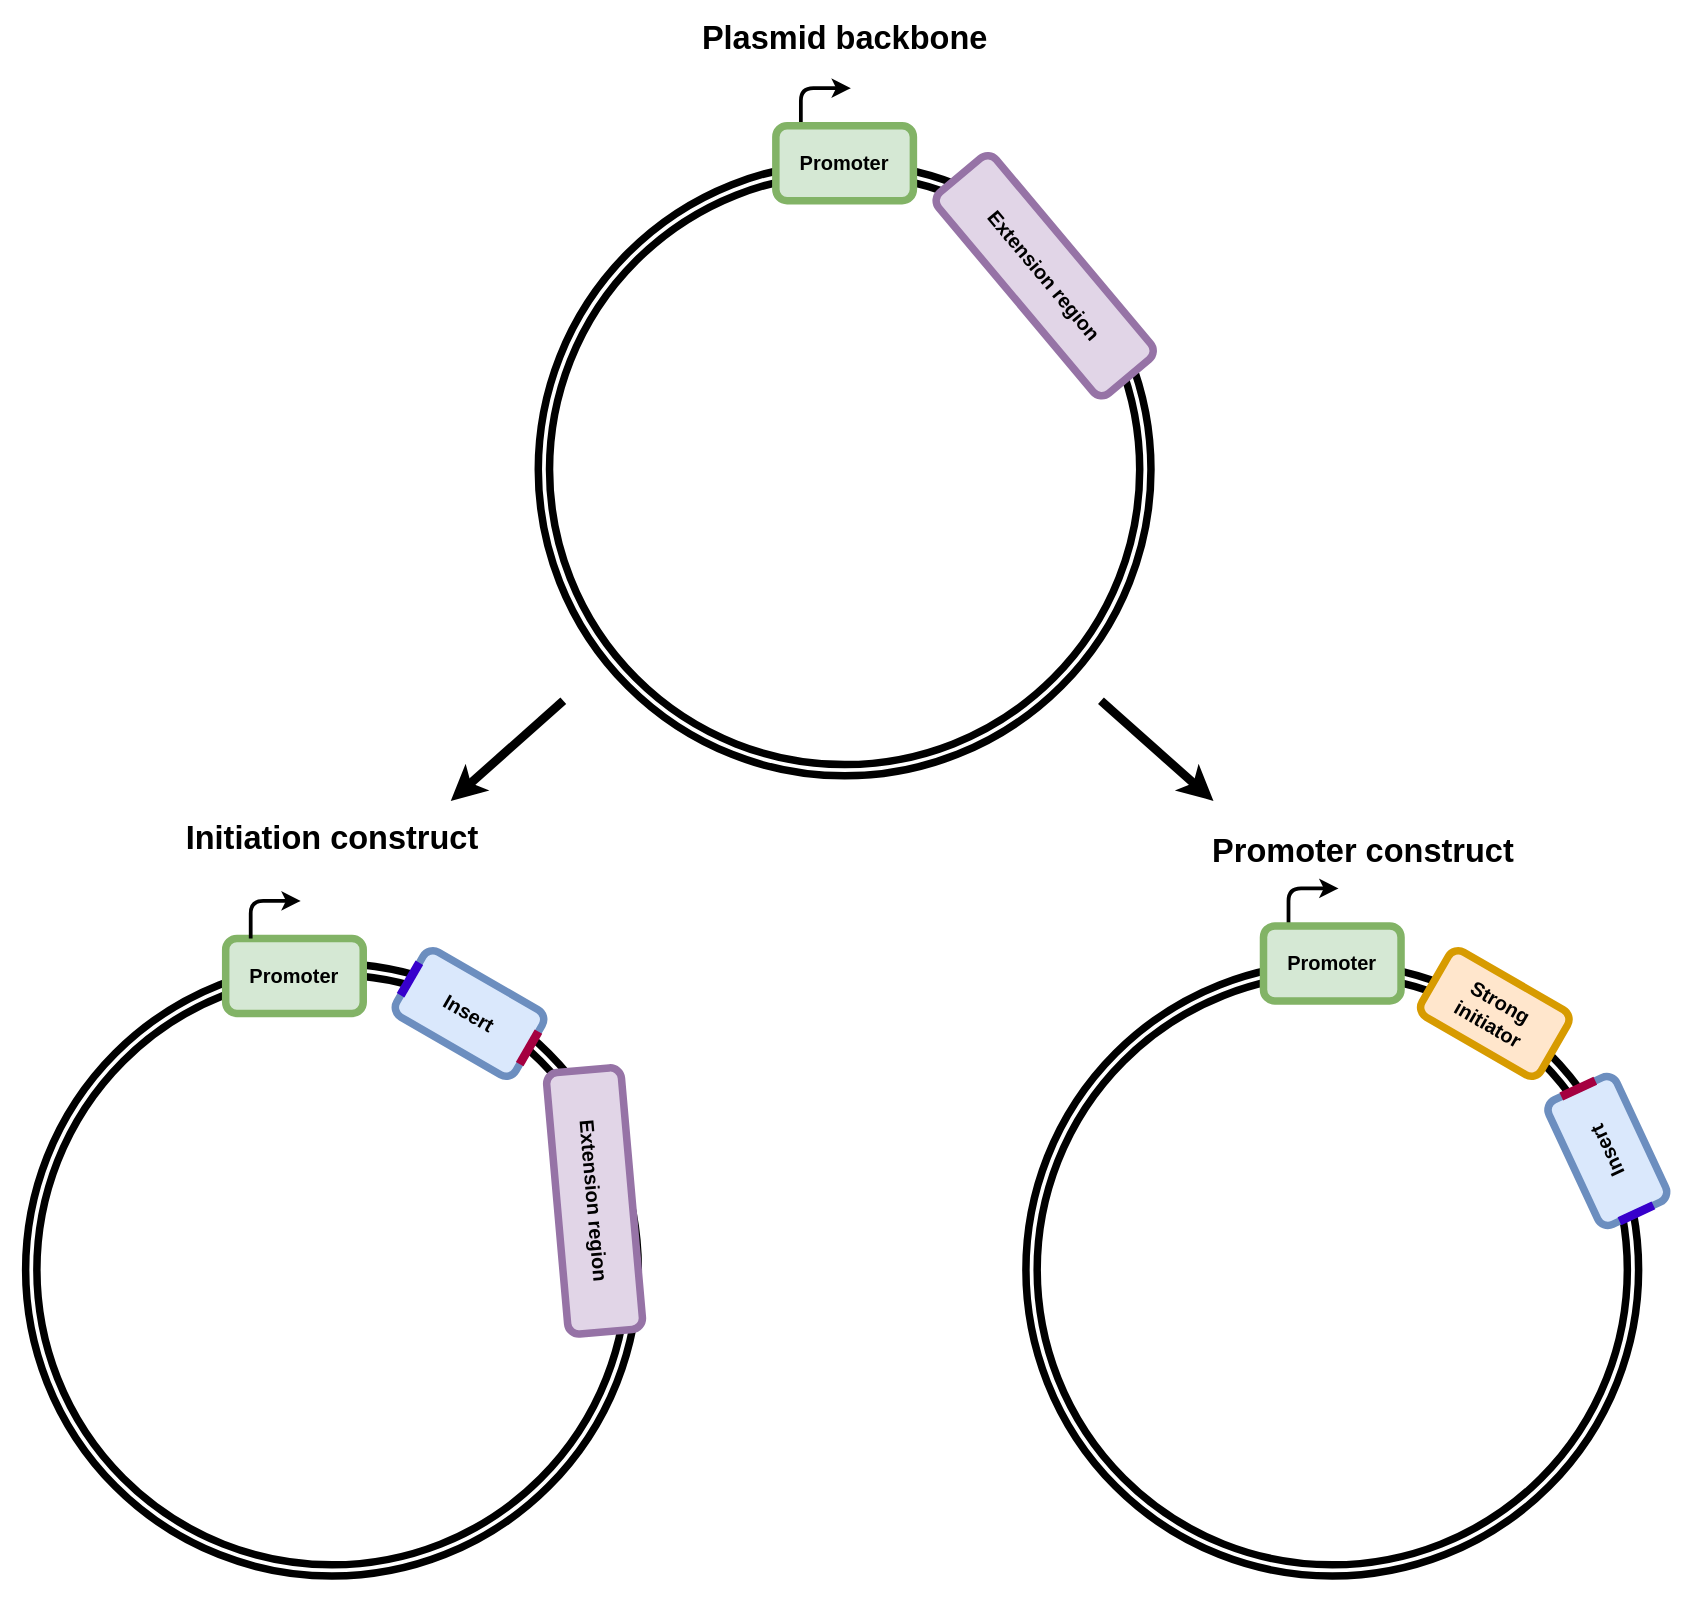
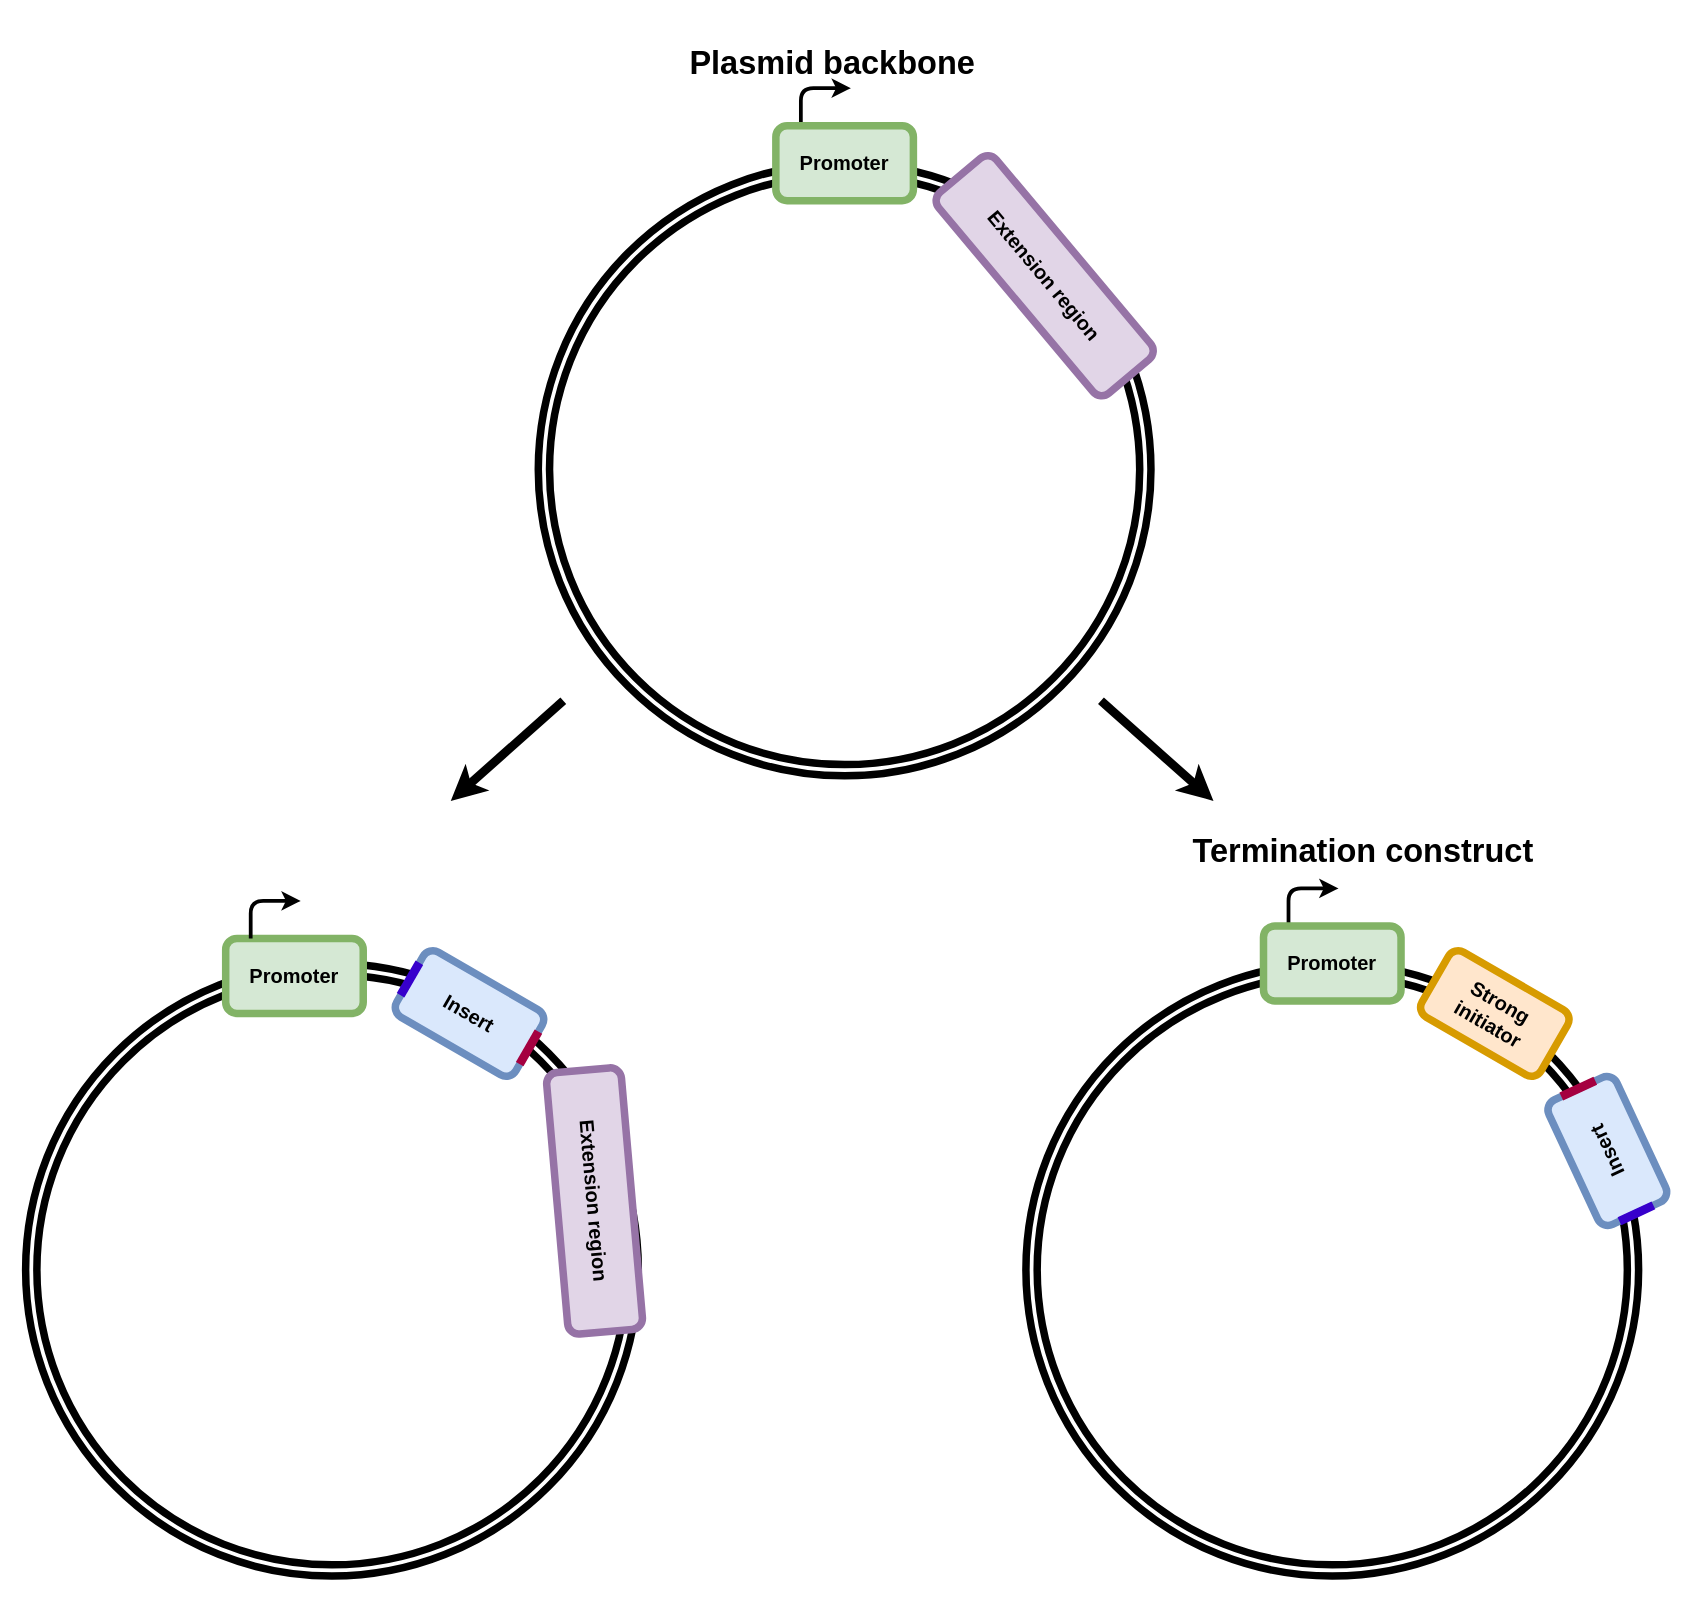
(844, 38) -> (832, 63)
(332, 838) -> none
(1363, 851) -> (1363, 851)
